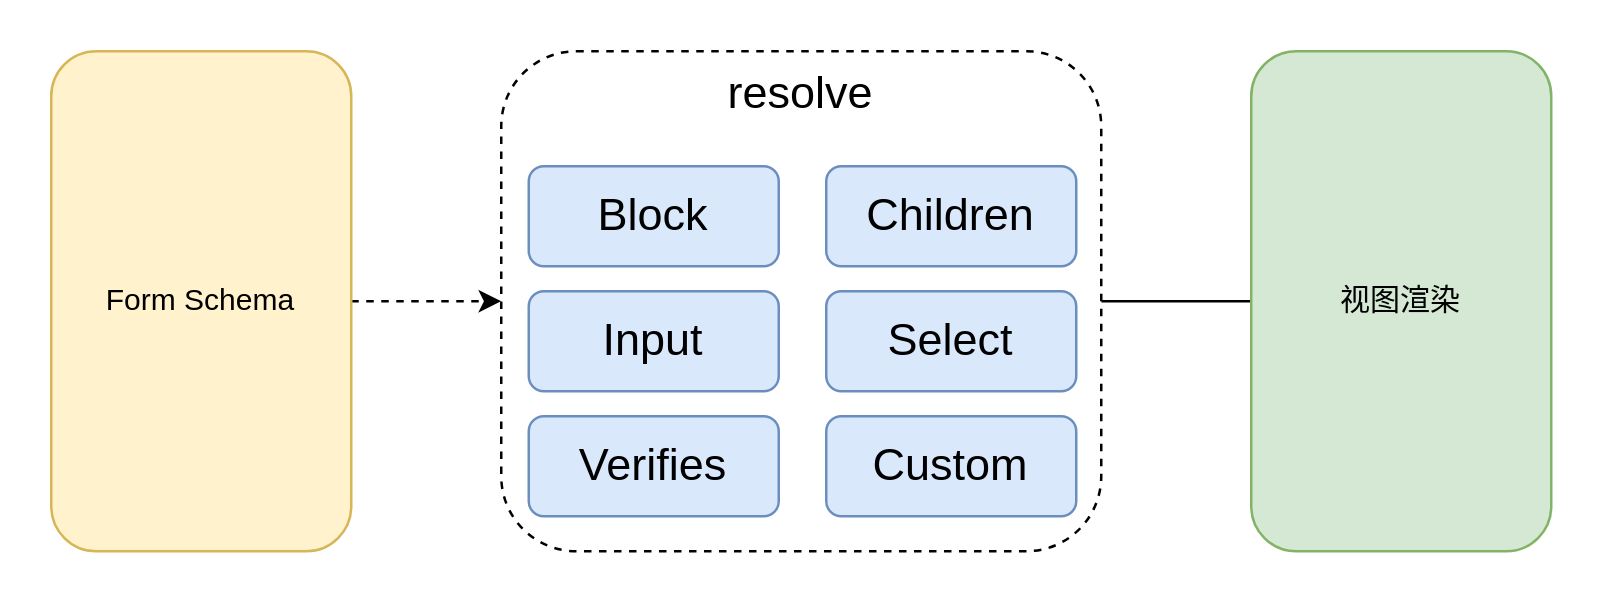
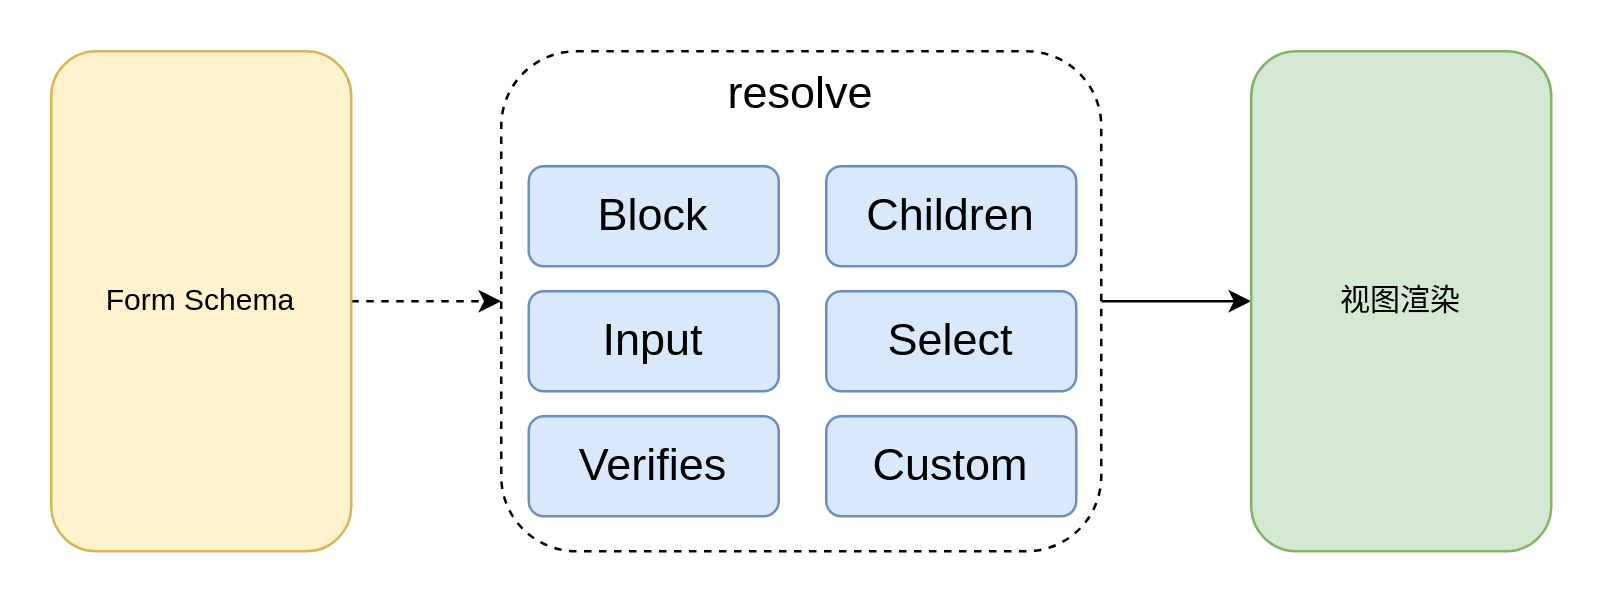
(1240, 301) -> (1233, 301)
